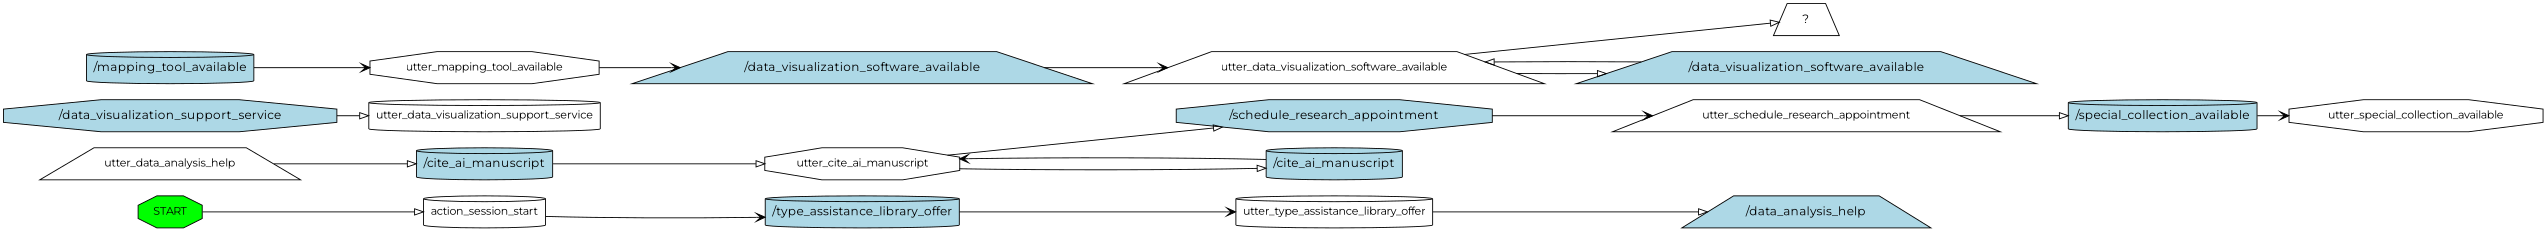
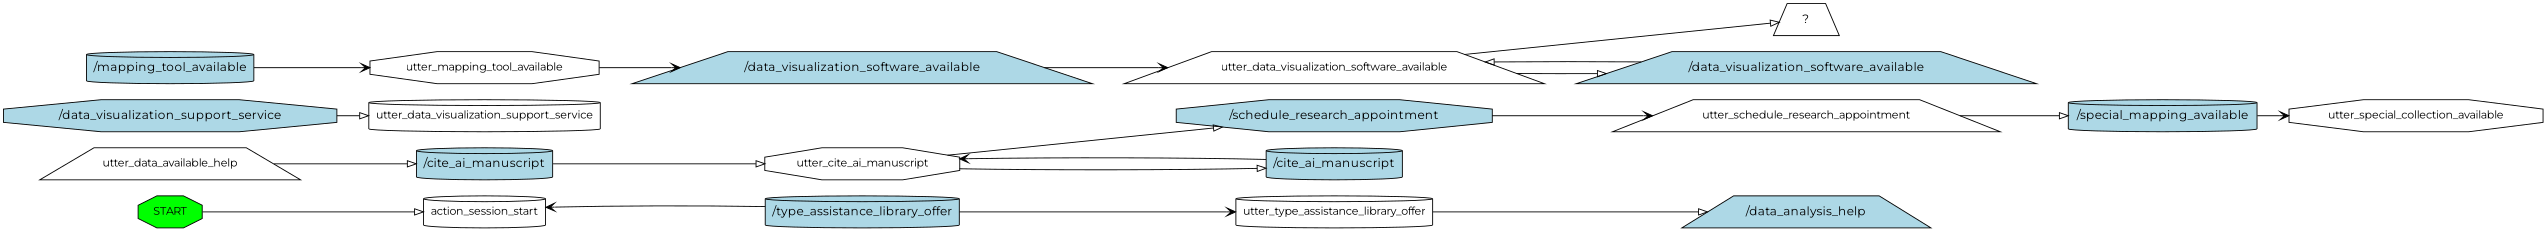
(2163, 116) -> (2163, 116)
(170, 164) -> (170, 164)
(651, 218) -> (660, 206)
